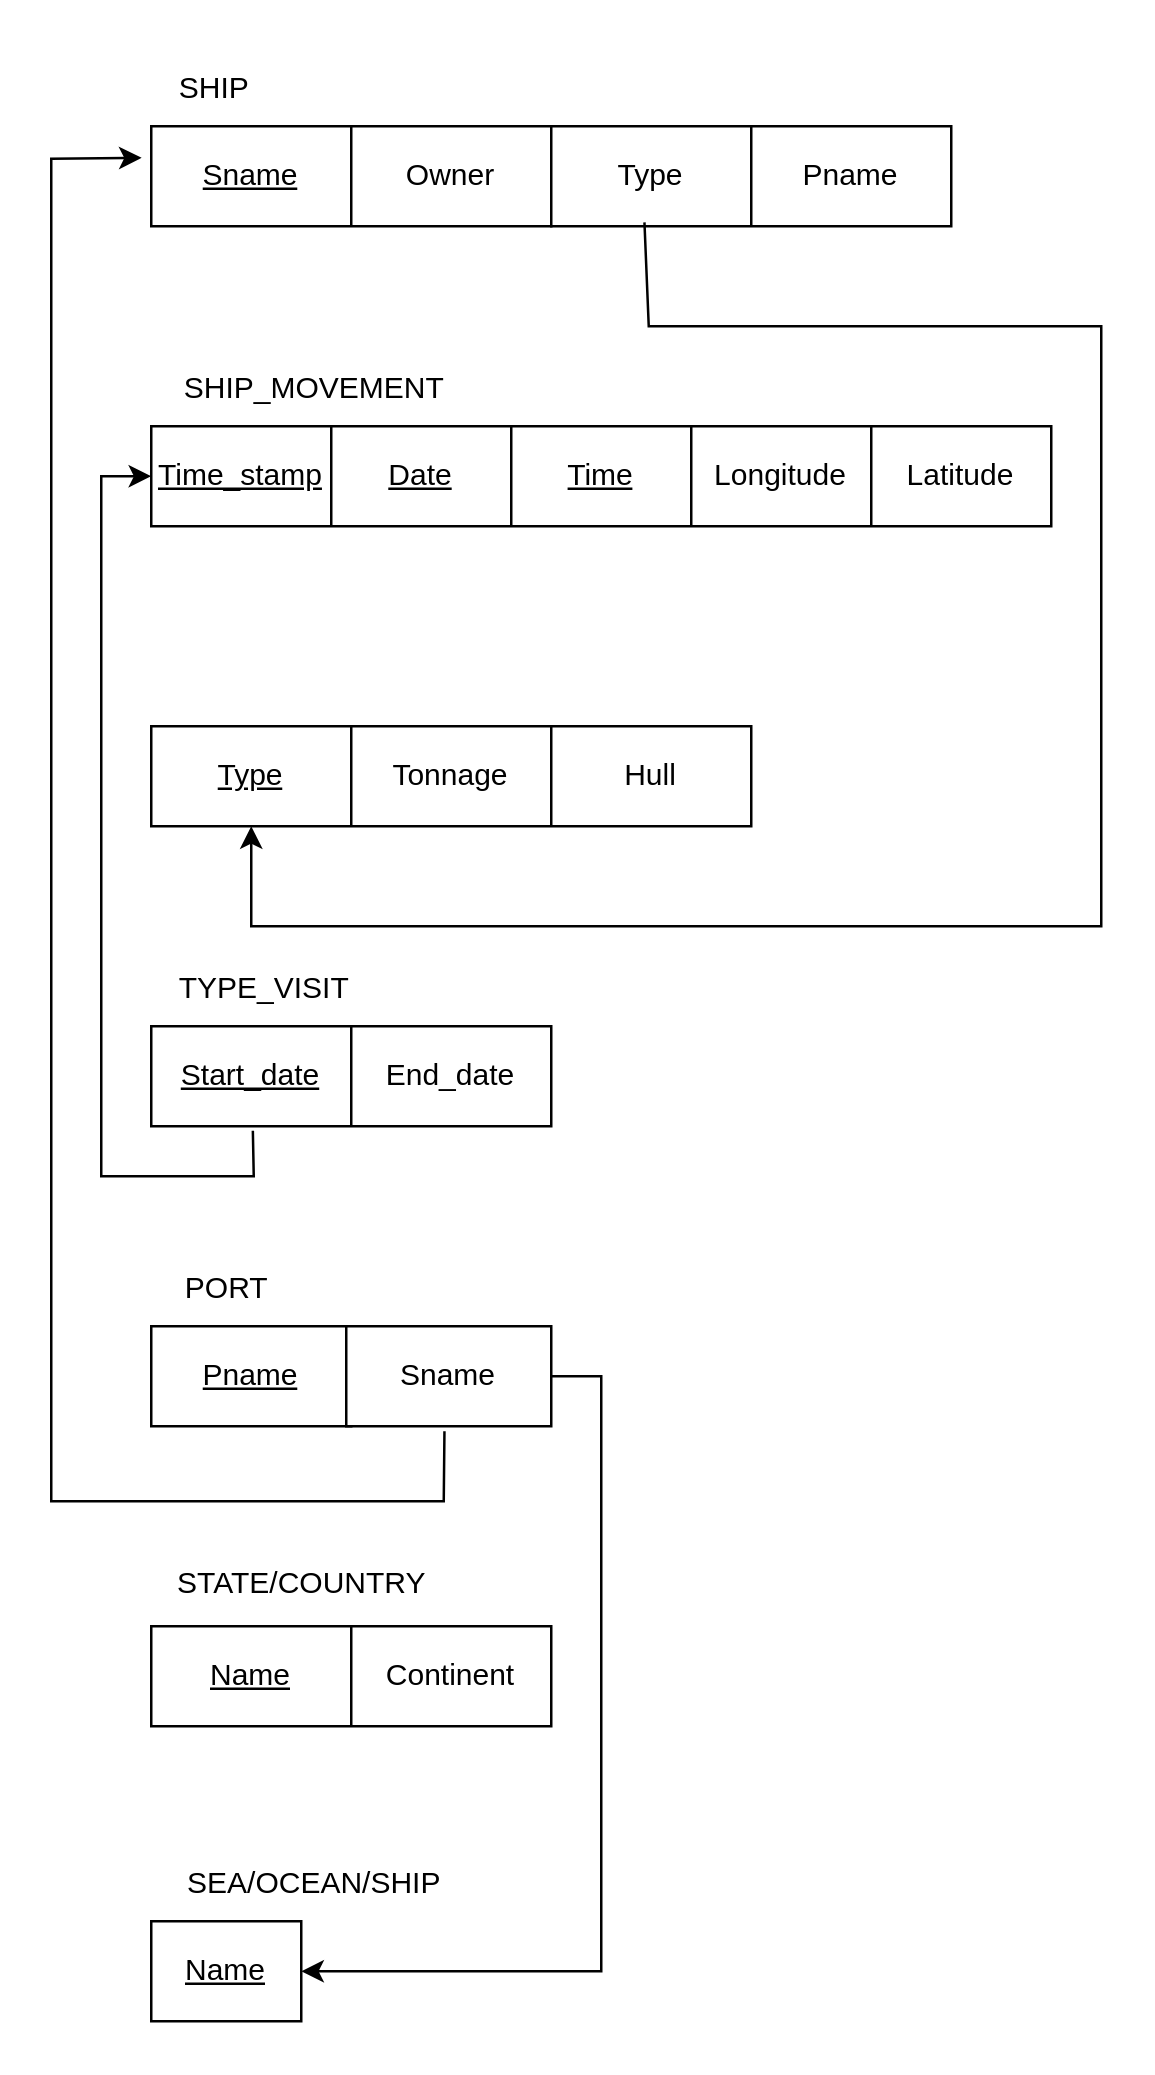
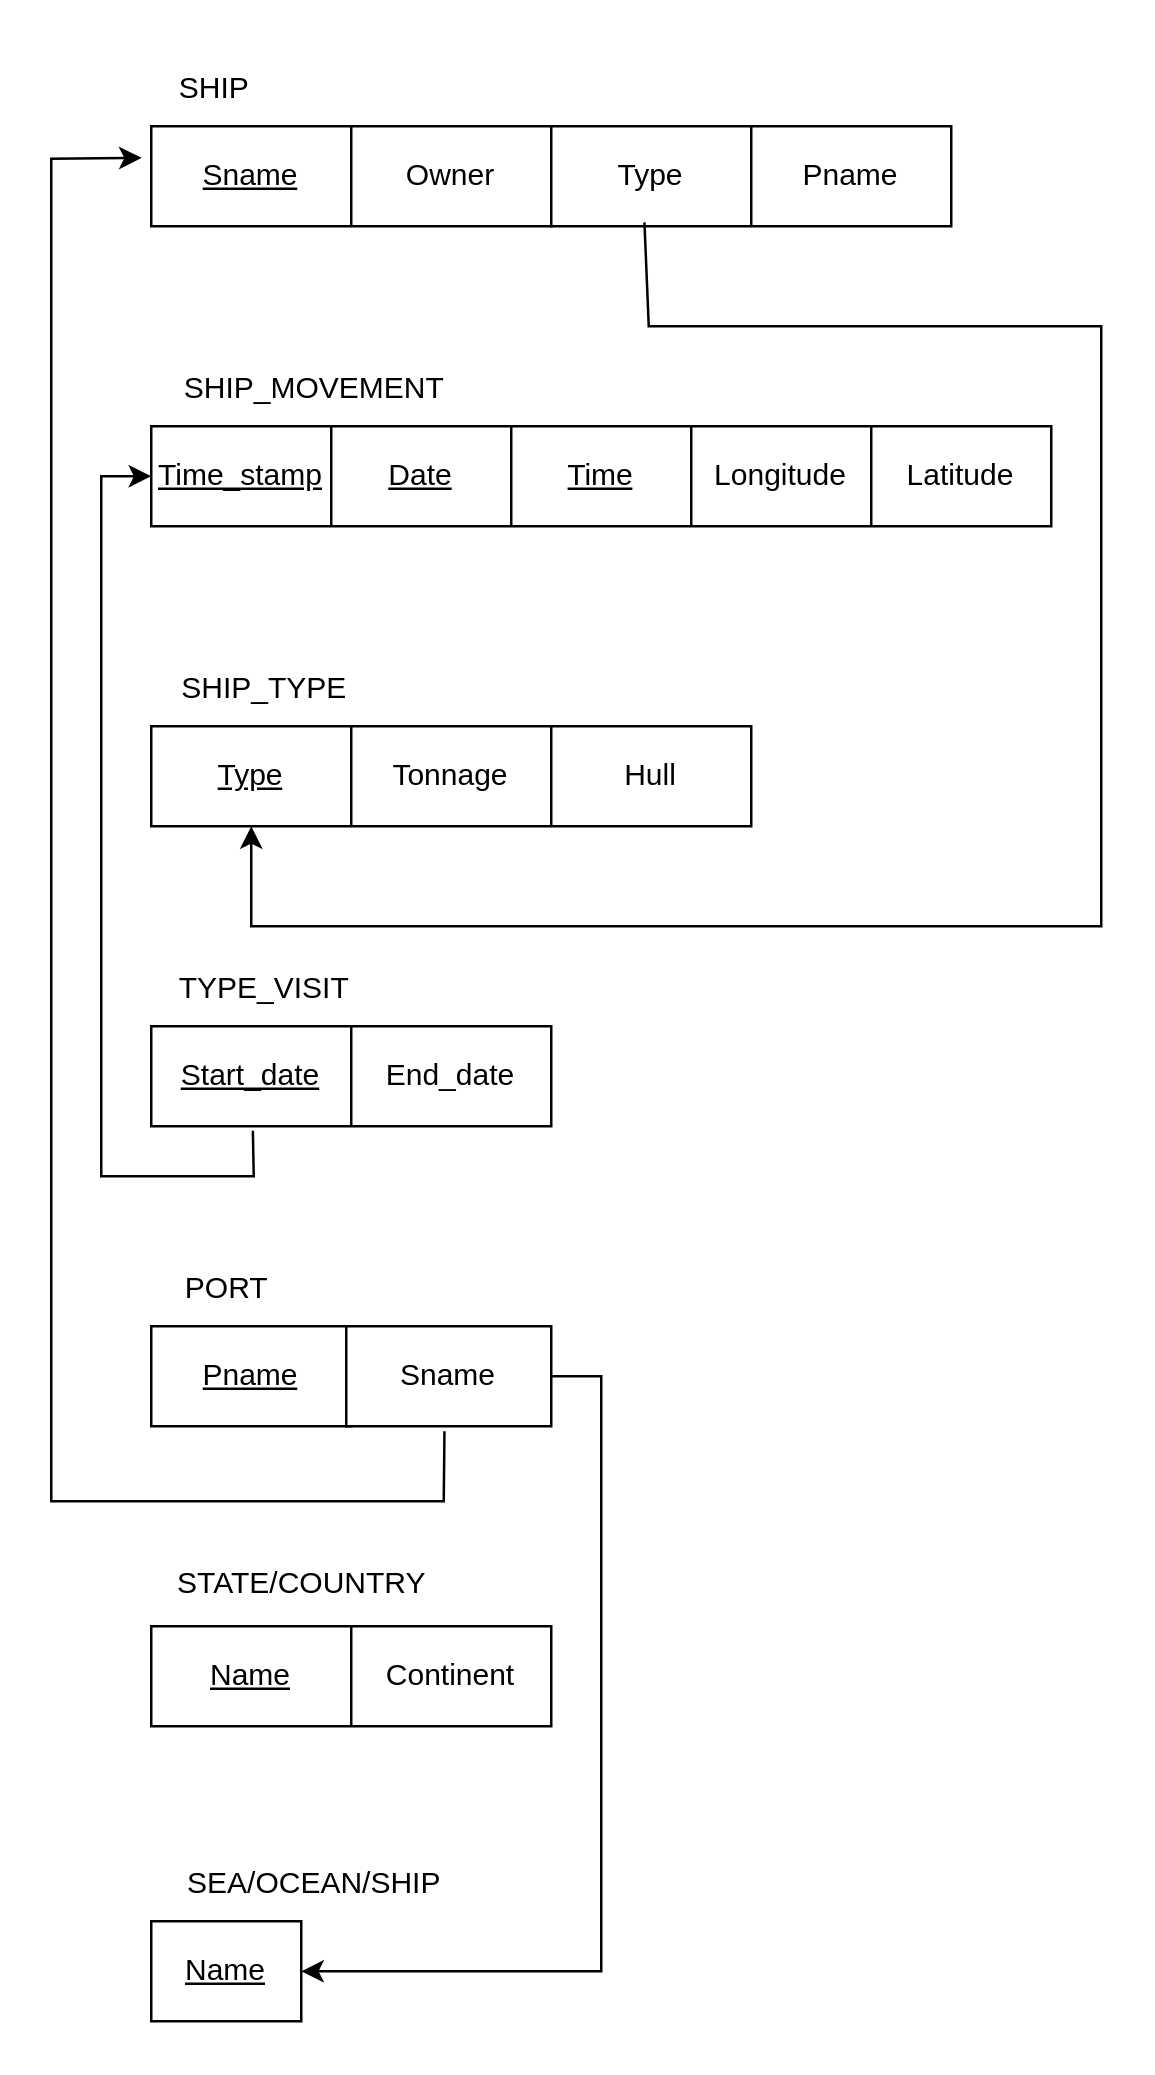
none -> (264, 689)
